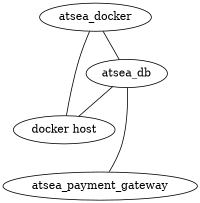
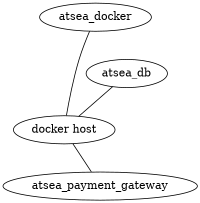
(111, 45) -> none
(125, 131) -> (82, 158)
